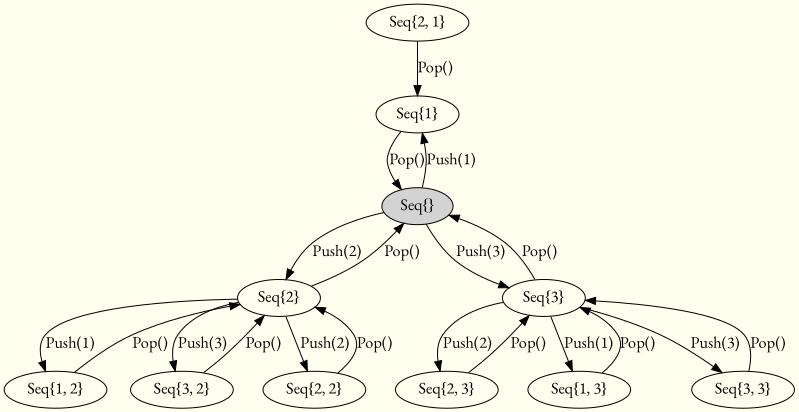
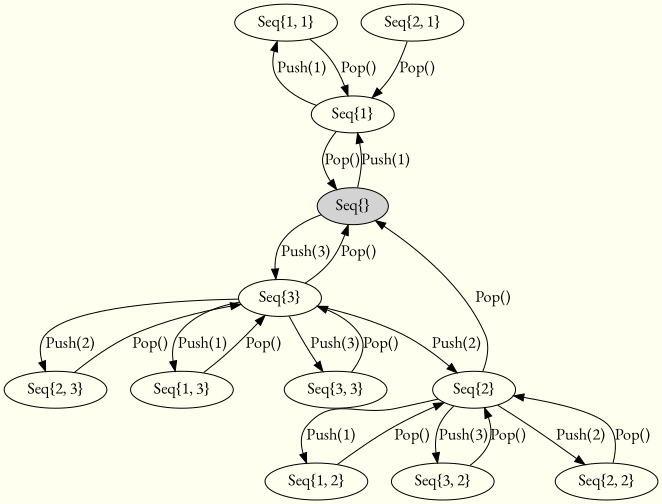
none -> (286, 23)
(330, 231) -> (387, 327)
